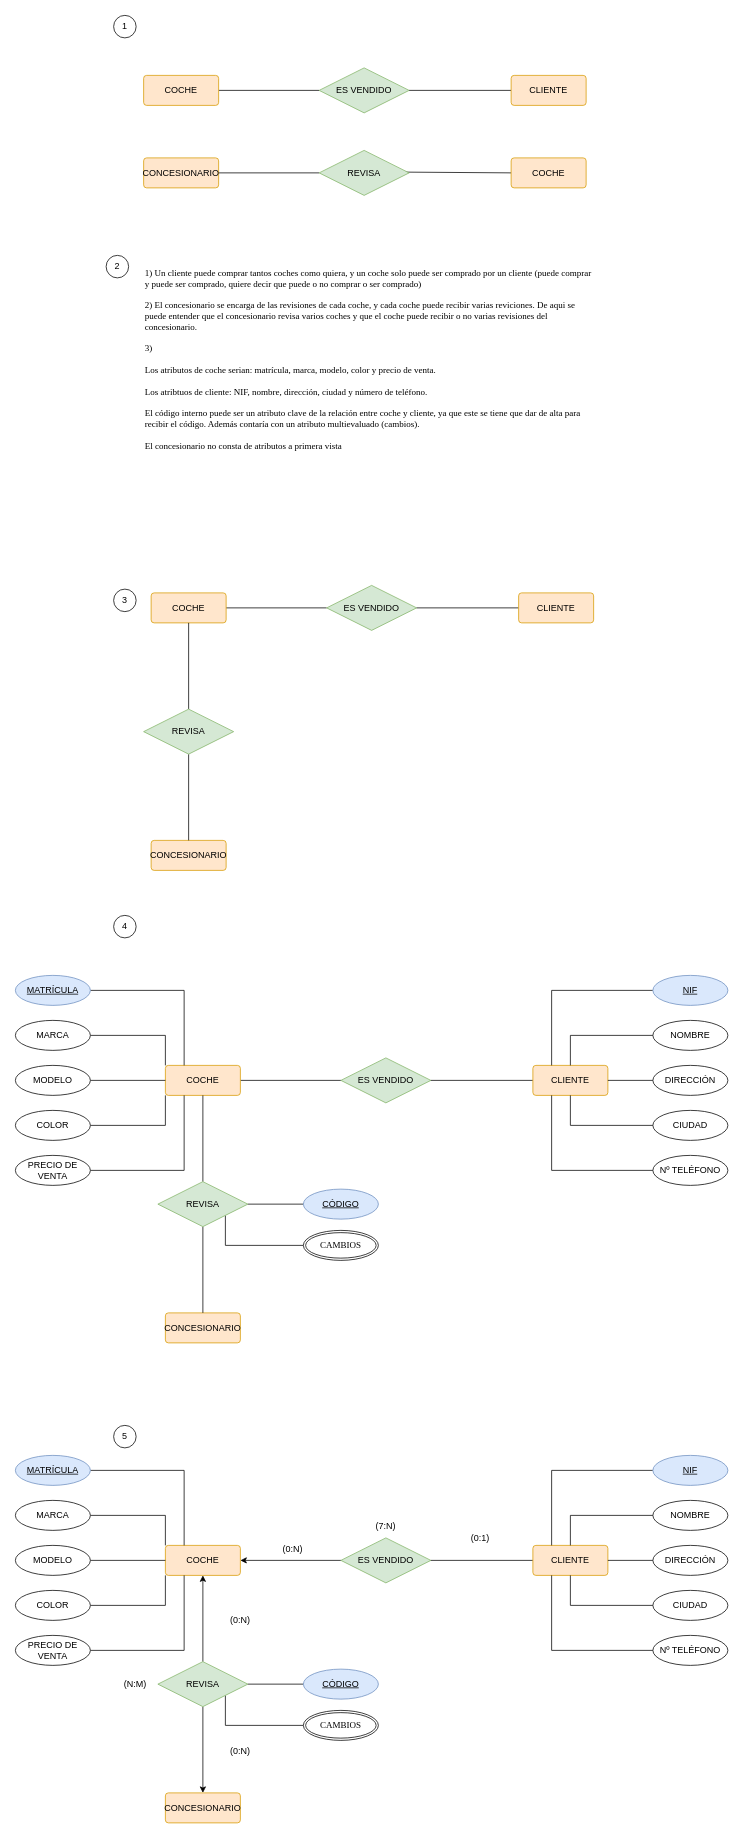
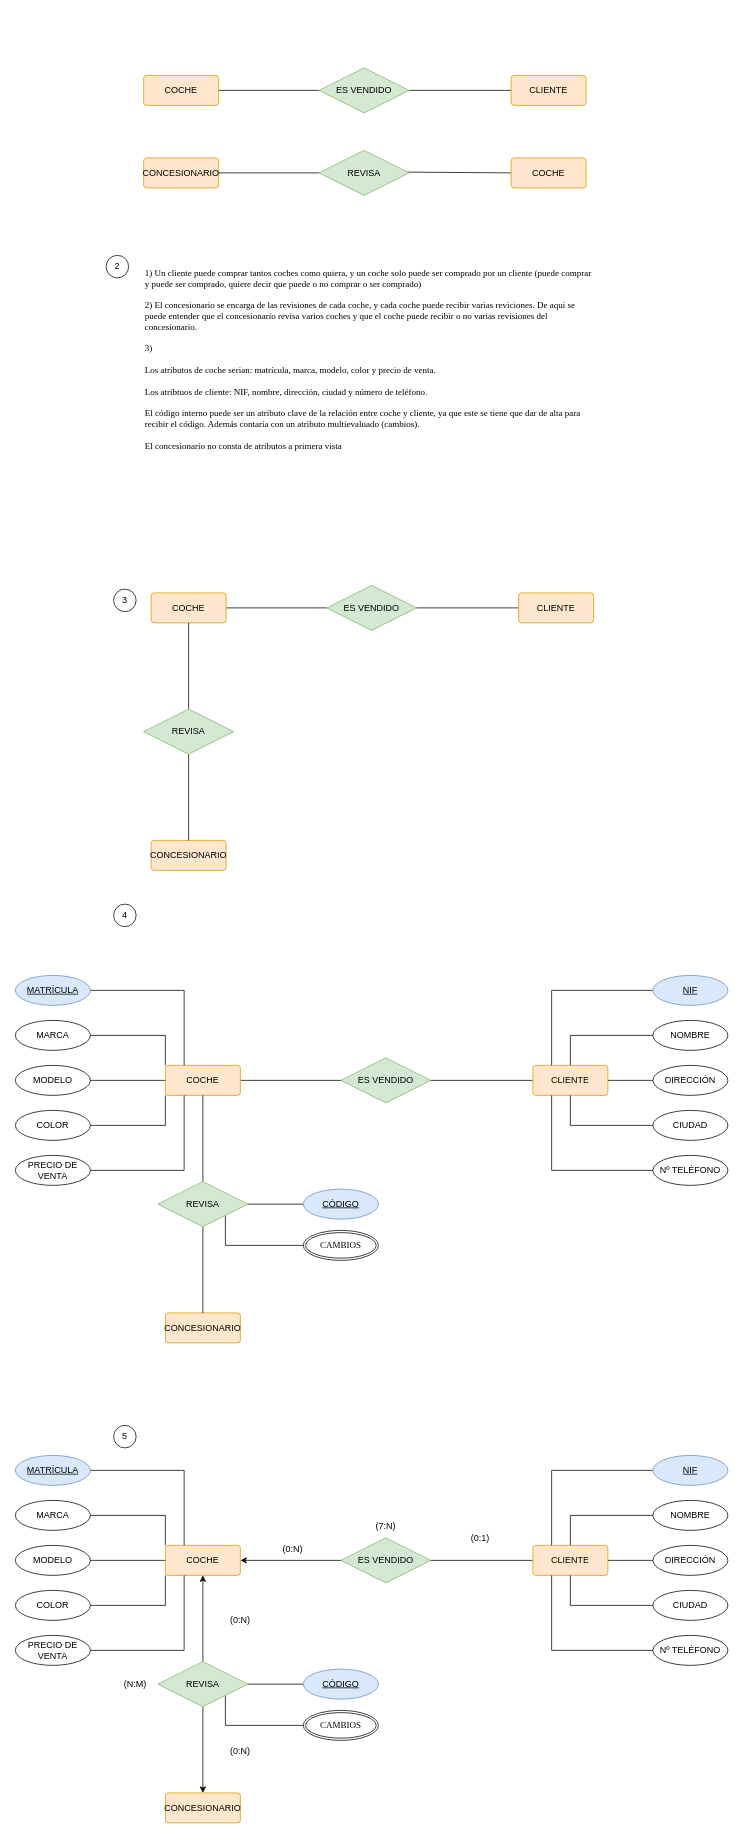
(125, 27) -> none
(125, 927) -> (125, 915)
